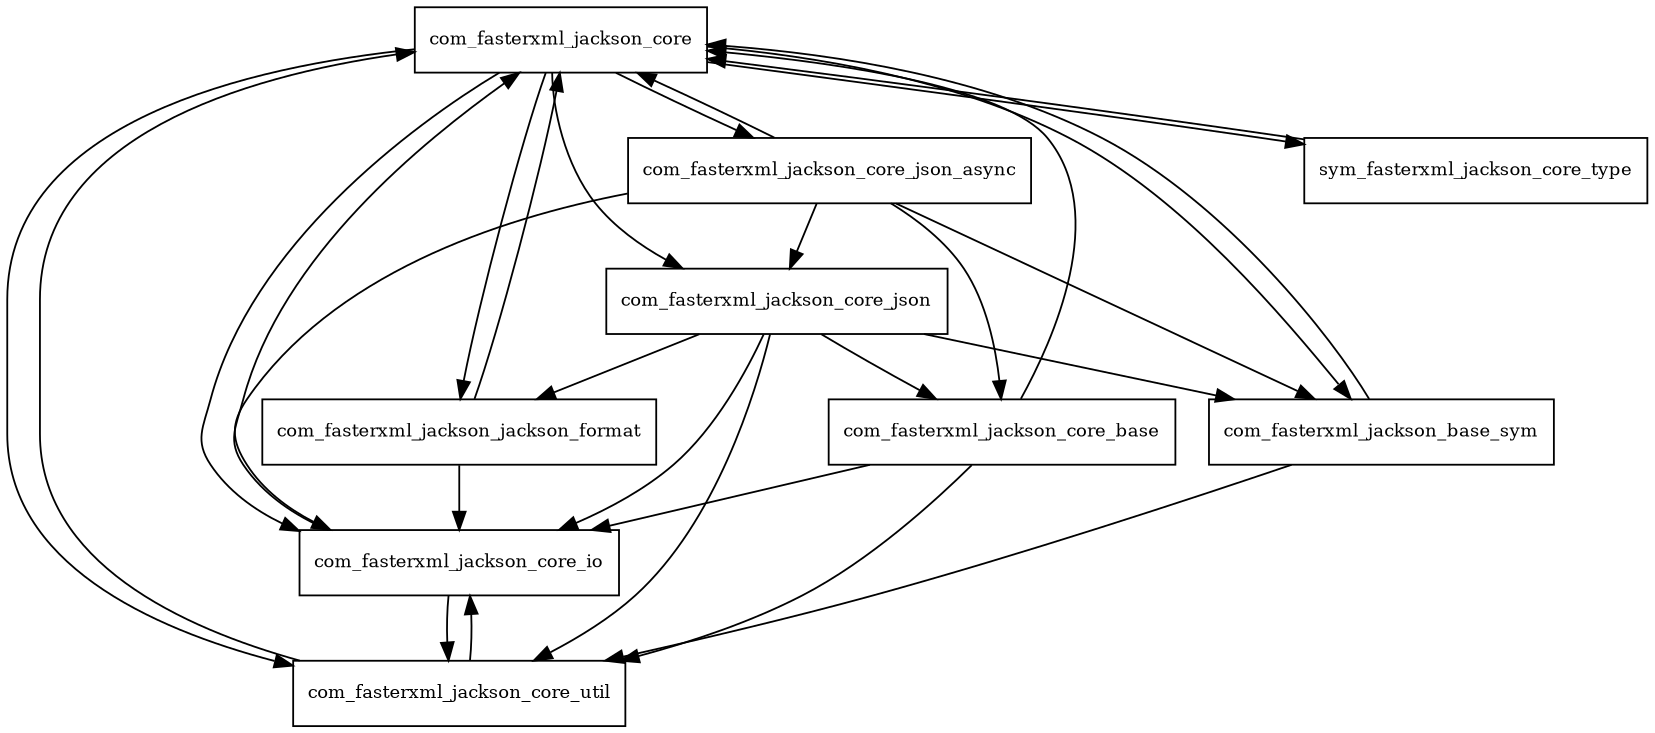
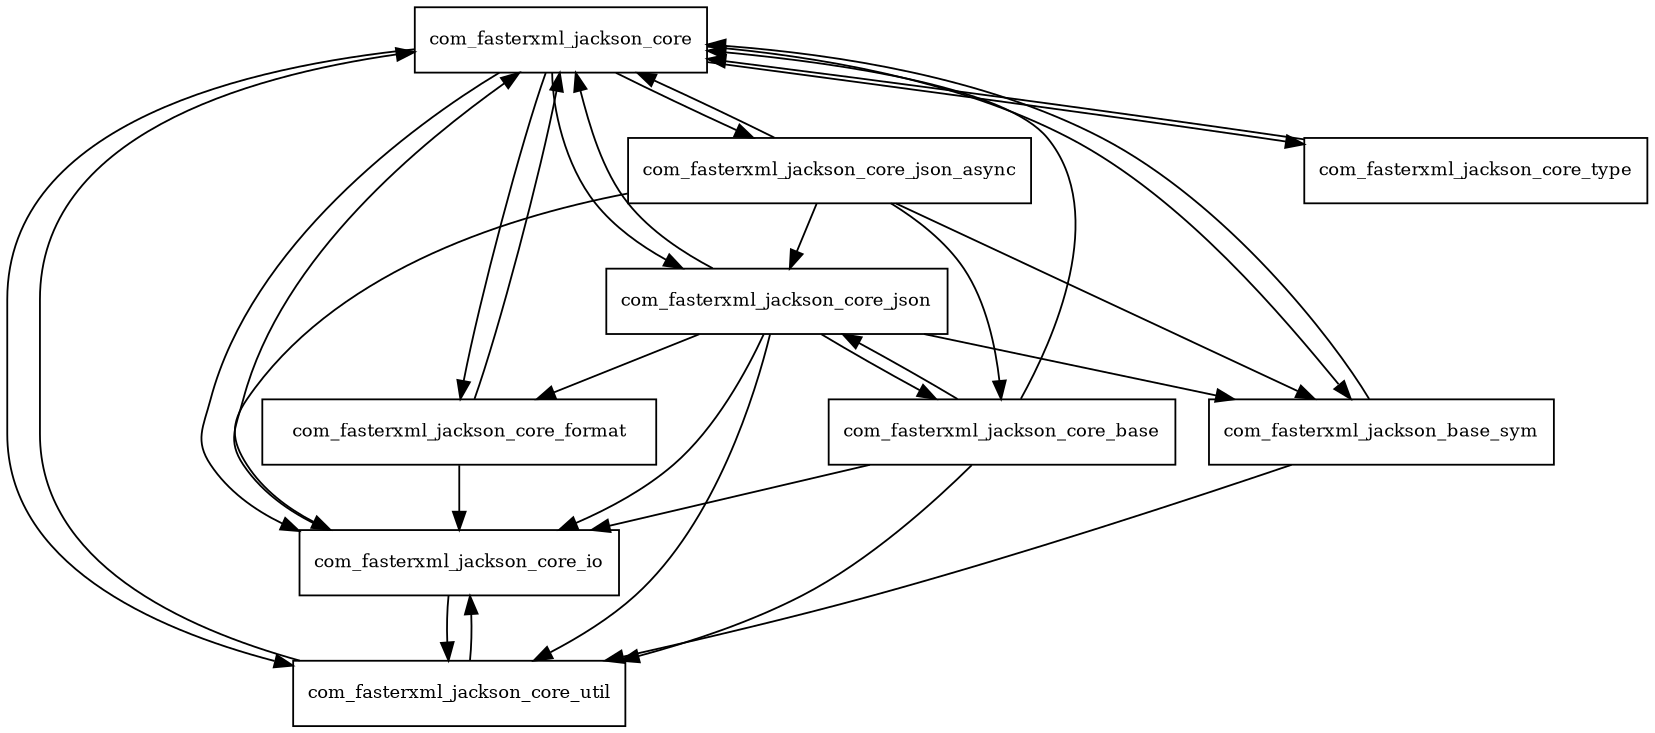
(1476, 171) -> (1476, 171)
none -> (630, 206)
none -> (908, 370)
(459, 432) -> (459, 432)
